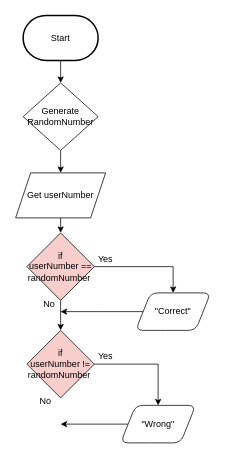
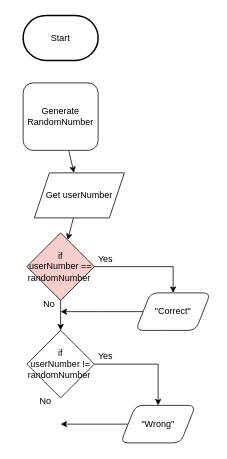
(60, 69) -> none
(60, 117) -> (60, 117)
(60, 195) -> (79, 195)
(60, 364) -> (60, 364)
